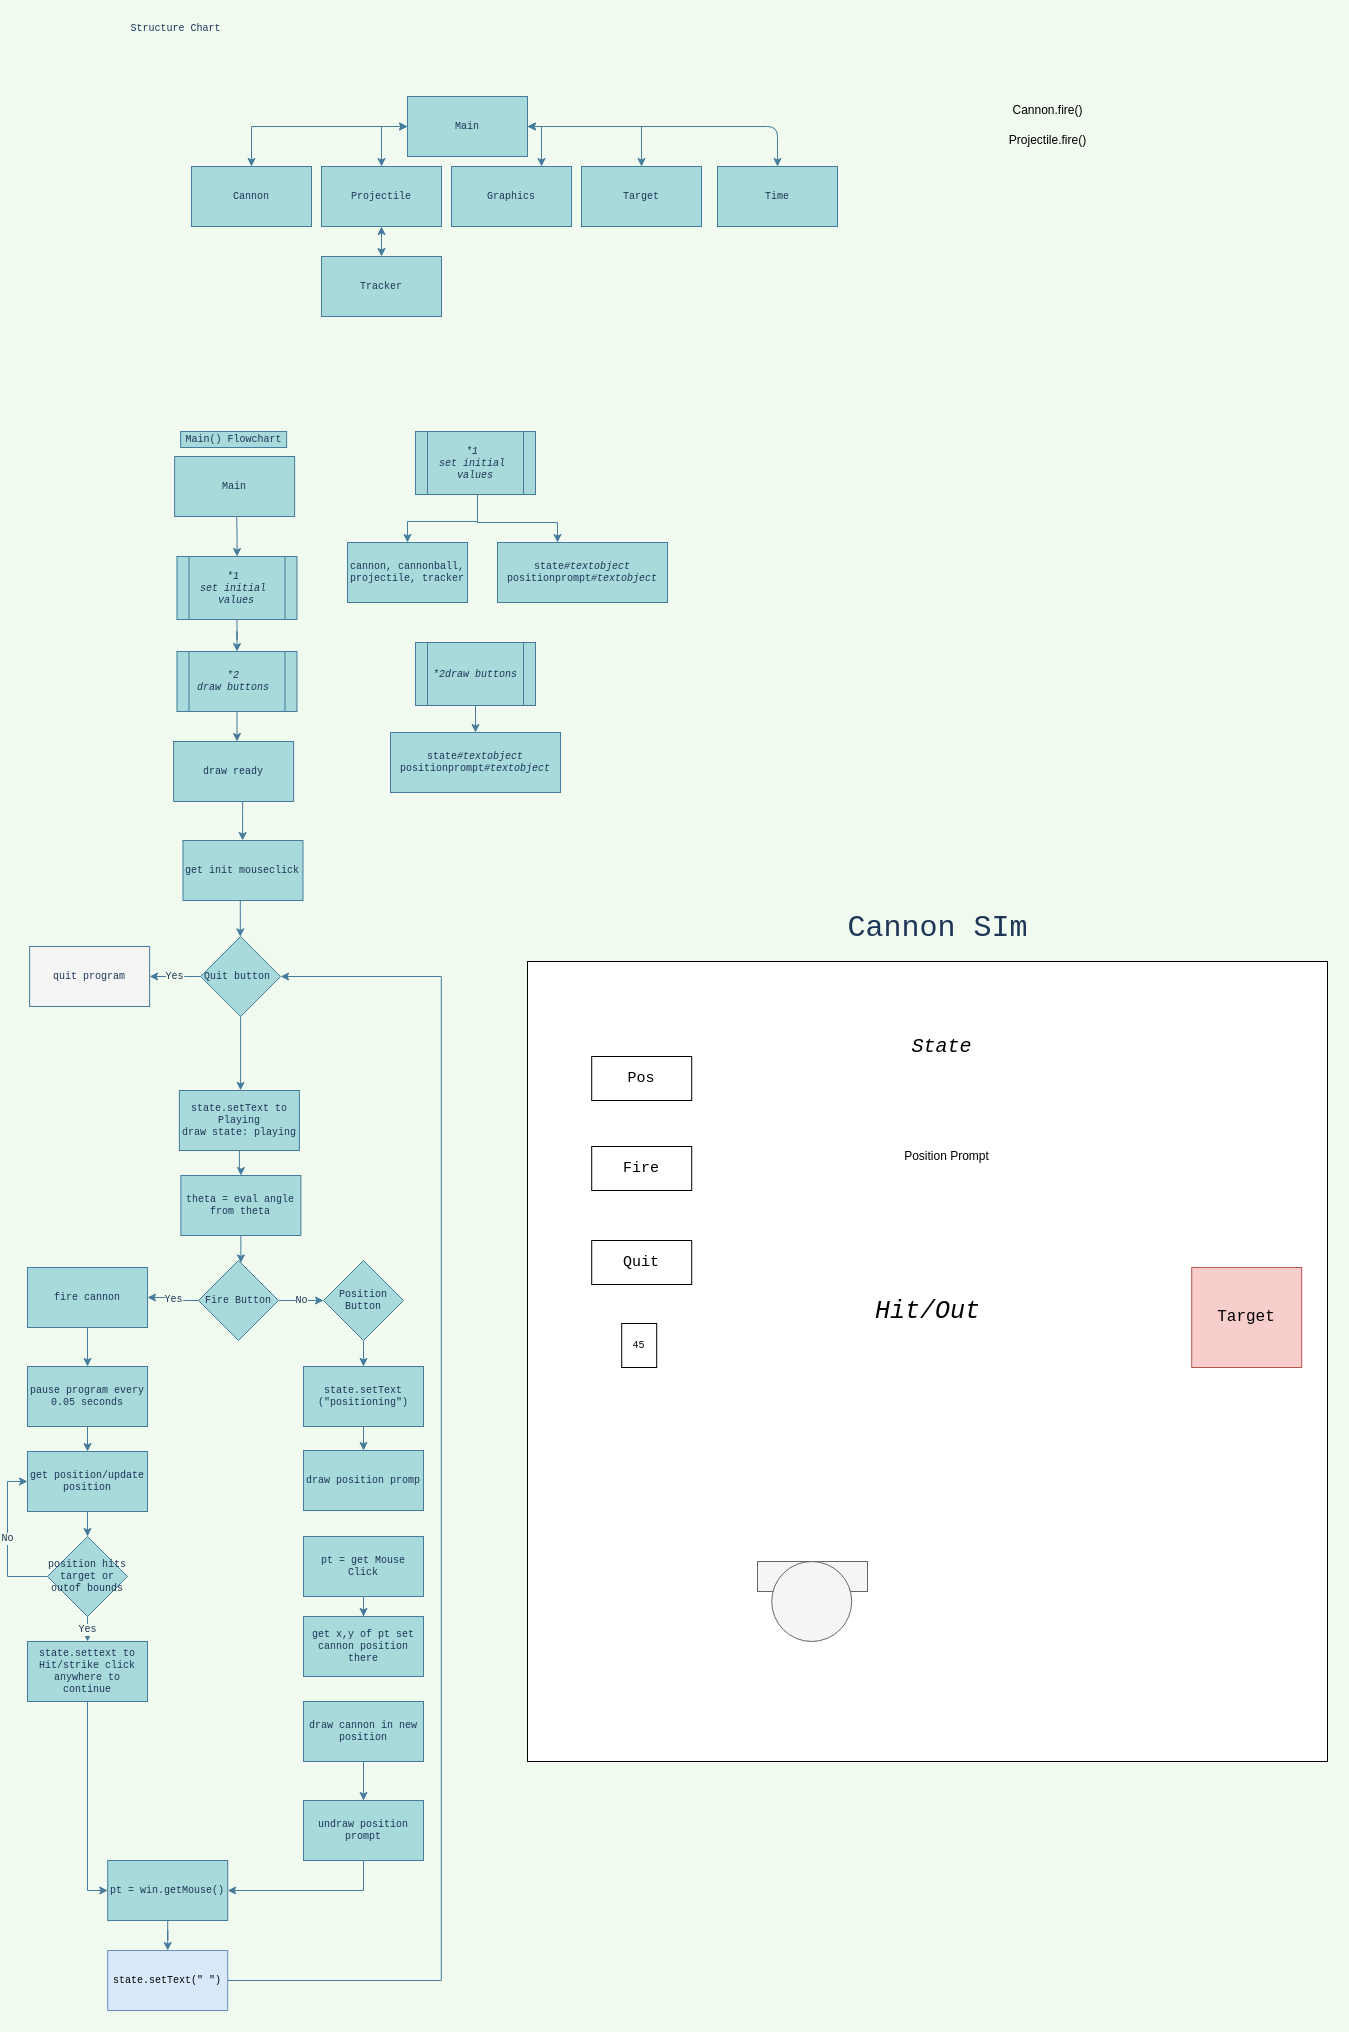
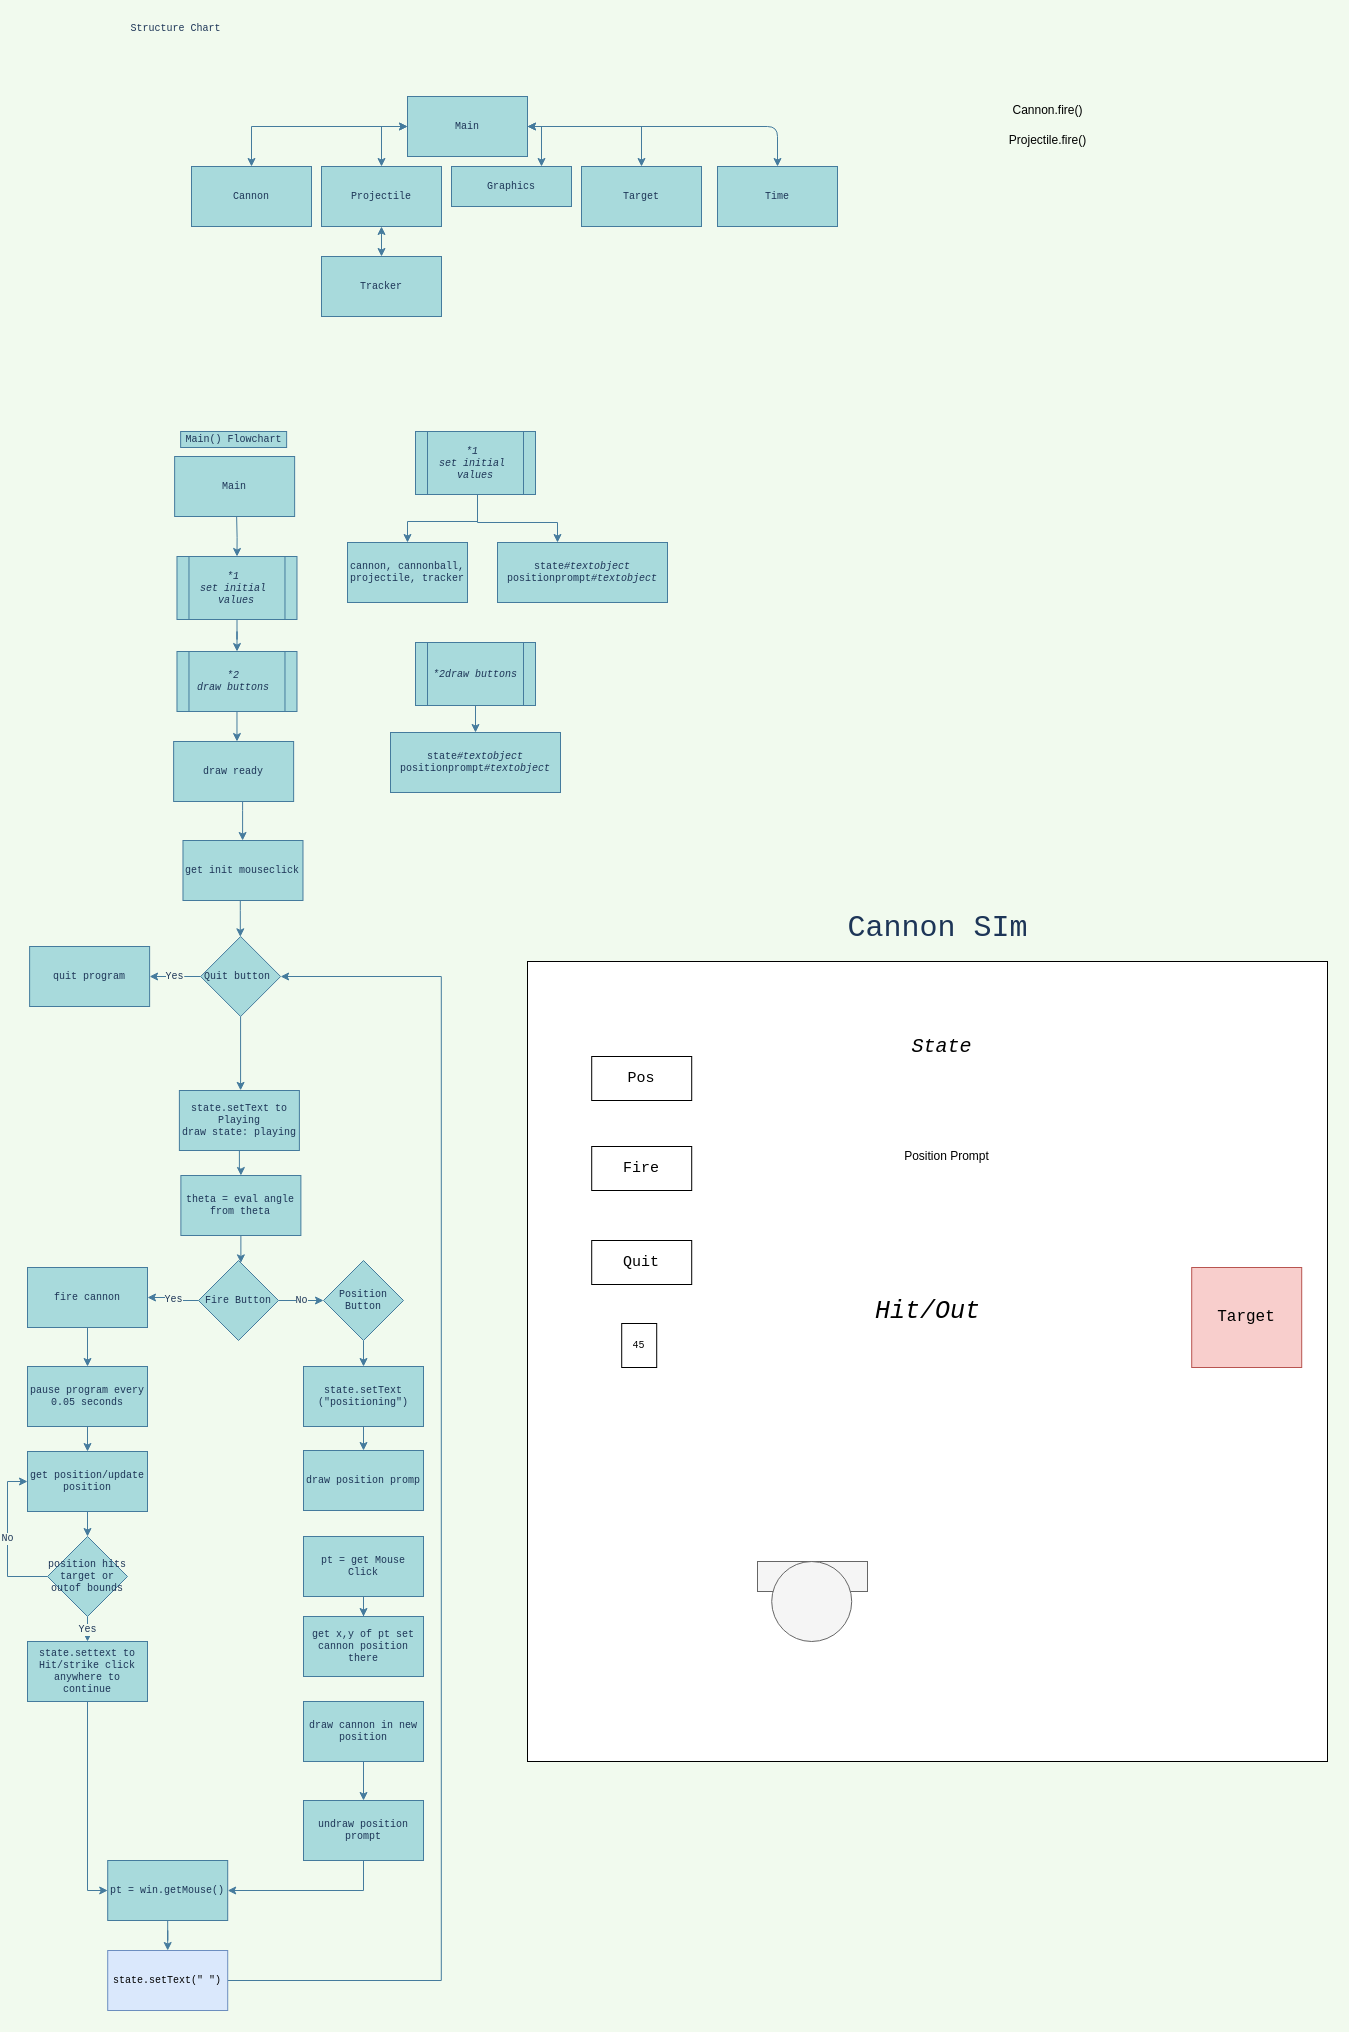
(512, 197) -> (512, 187)
(90, 977) -> (90, 977)
